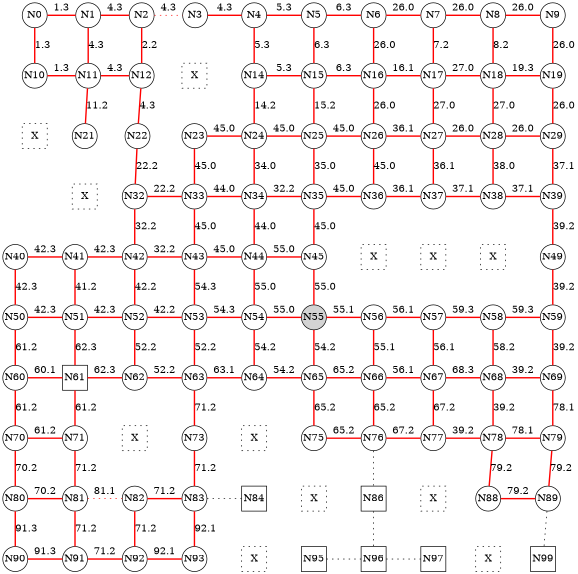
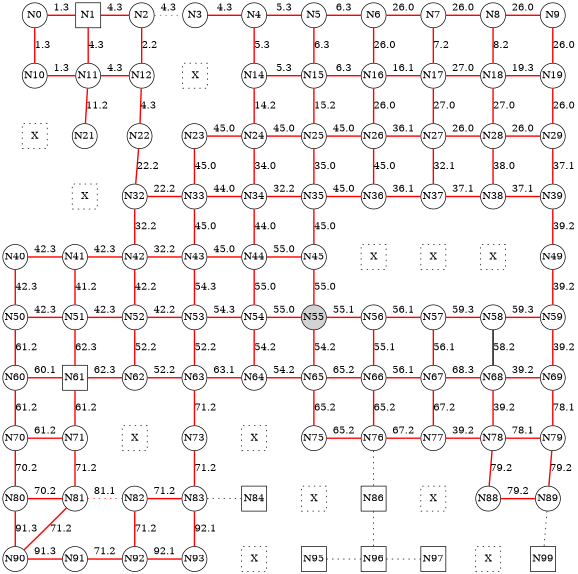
(88, 15) -> (88, 15)
(444, 166) -> (444, 166)
(493, 348) -> (493, 348)
(75, 529) -> (45, 529)
